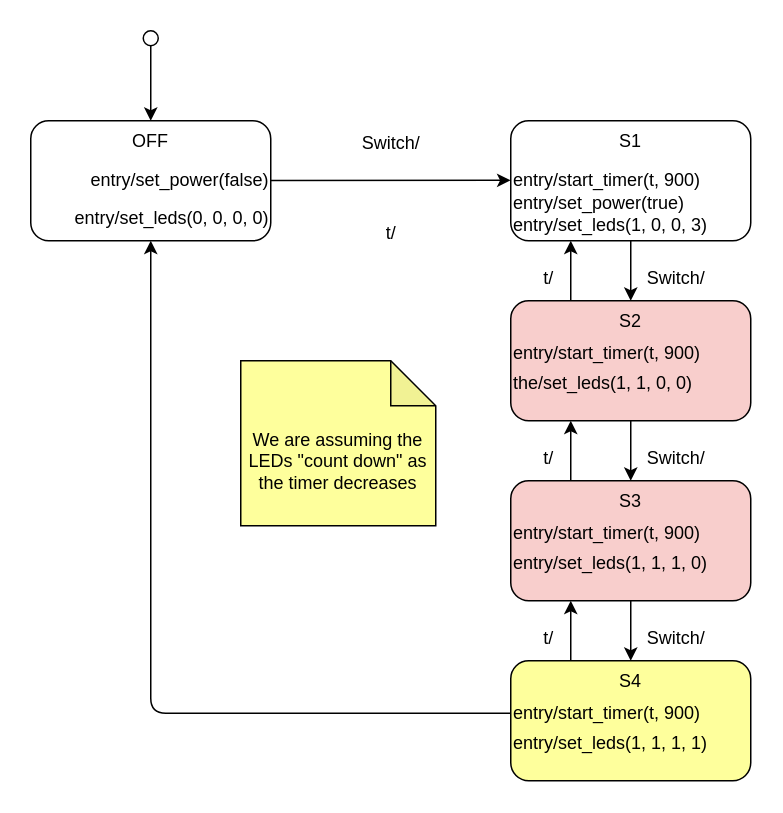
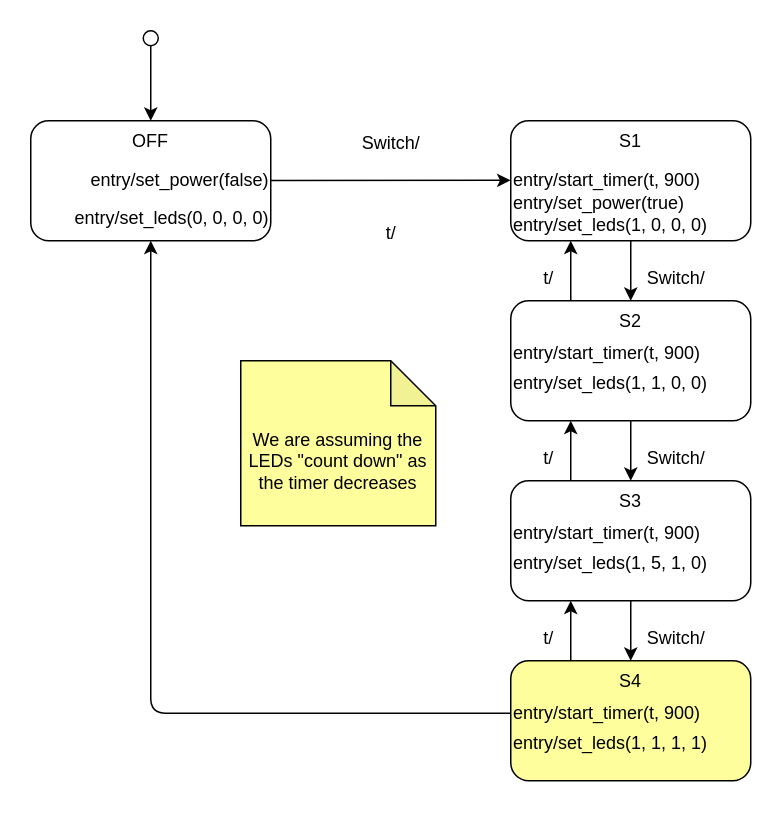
(628, 226) -> (628, 226)
(631, 361) -> (631, 361)
(618, 383) -> (628, 383)
(631, 541) -> (631, 541)
(628, 563) -> (628, 563)
